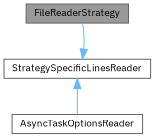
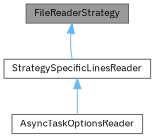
(84, 36) -> (71, 46)
